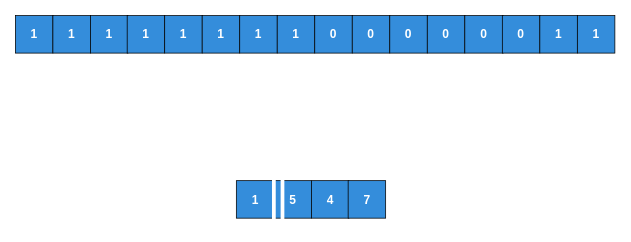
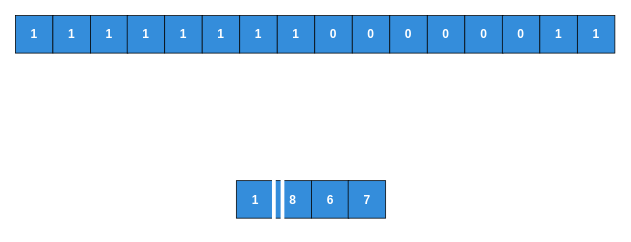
(293, 199) -> (293, 199)
(330, 199) -> (330, 199)
